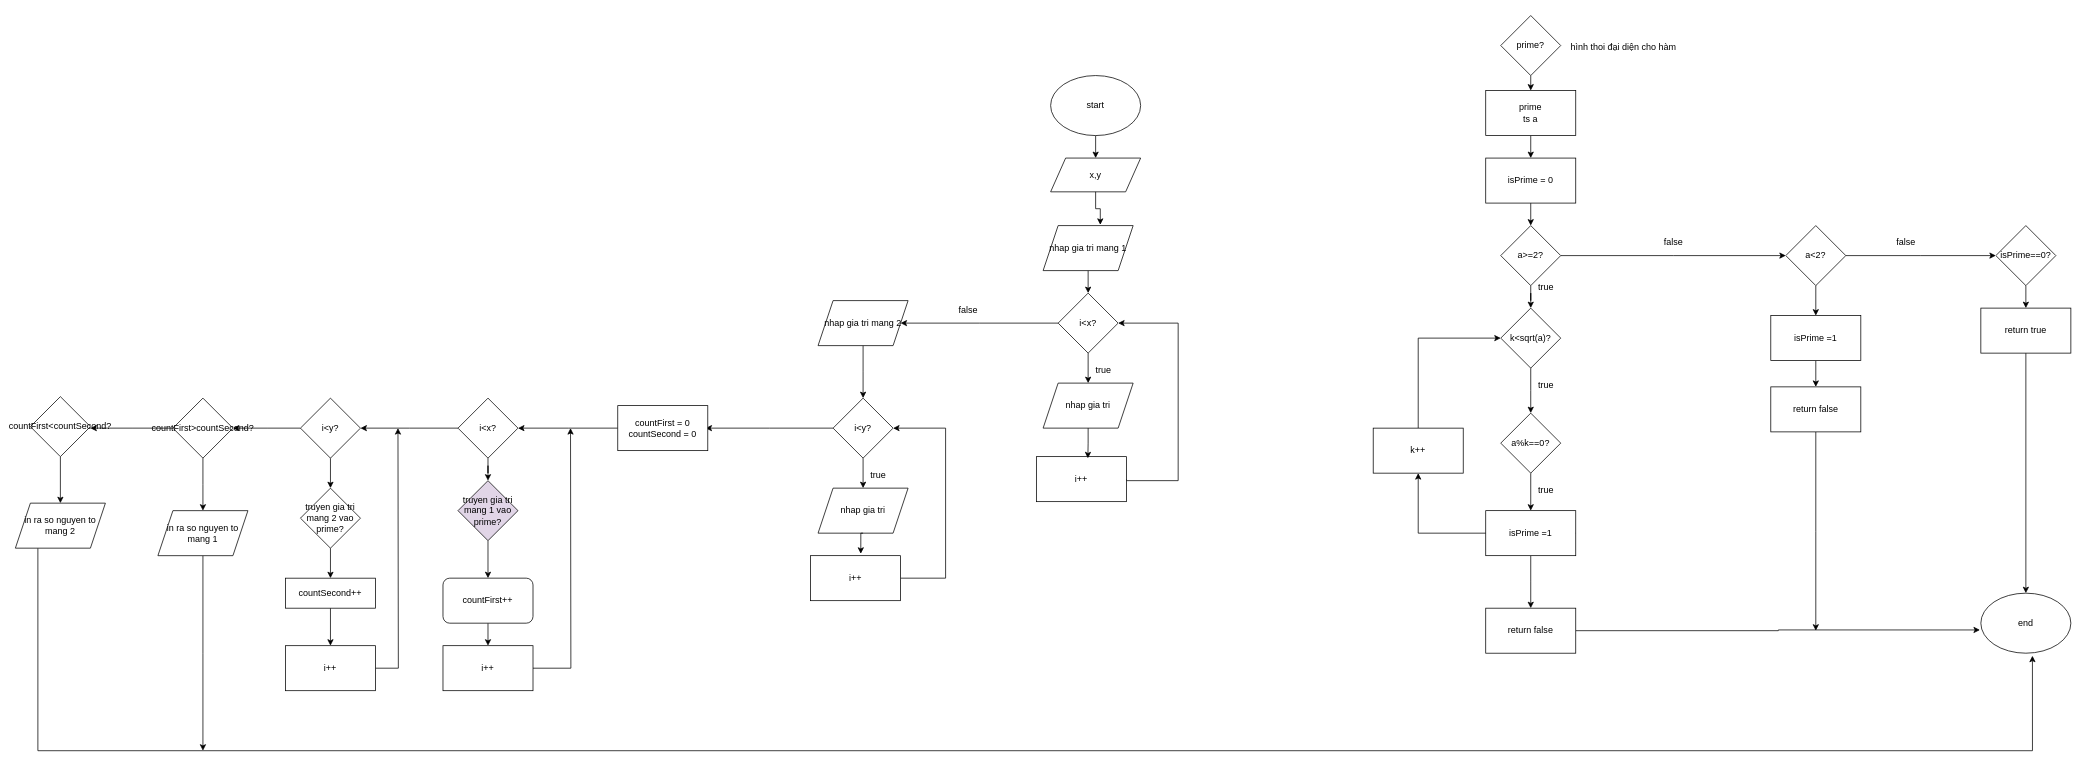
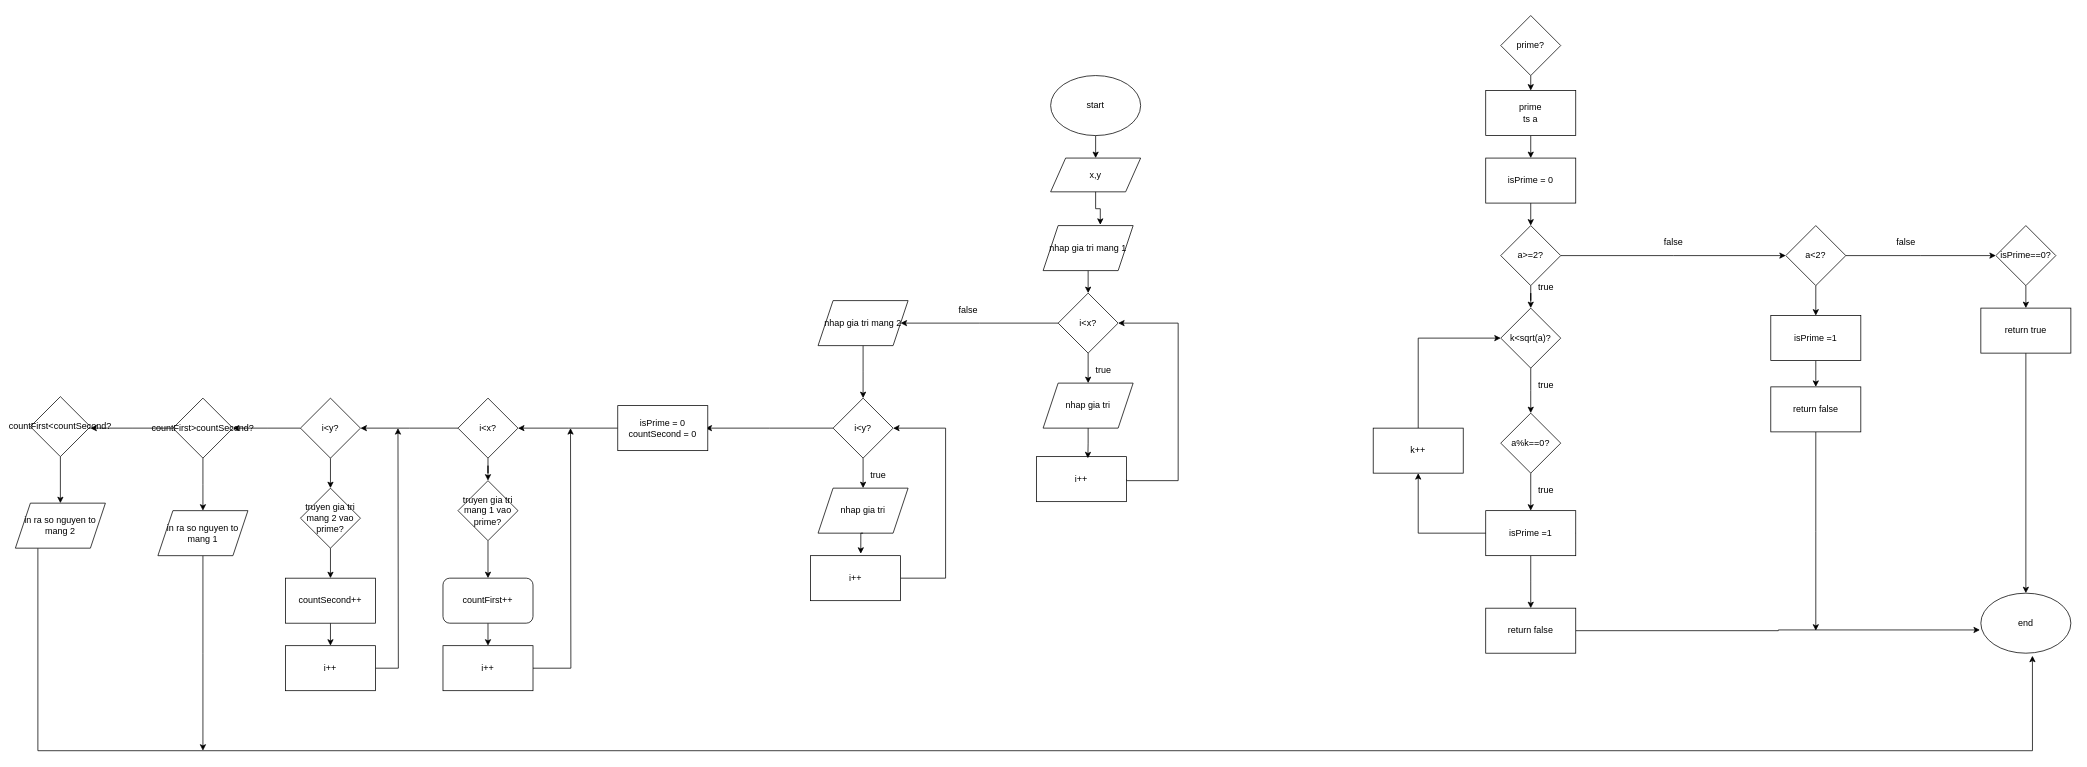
(1624, 48) -> none
(663, 428) -> (663, 428)
(488, 510) -> (488, 510)
(330, 593) -> (330, 600)
